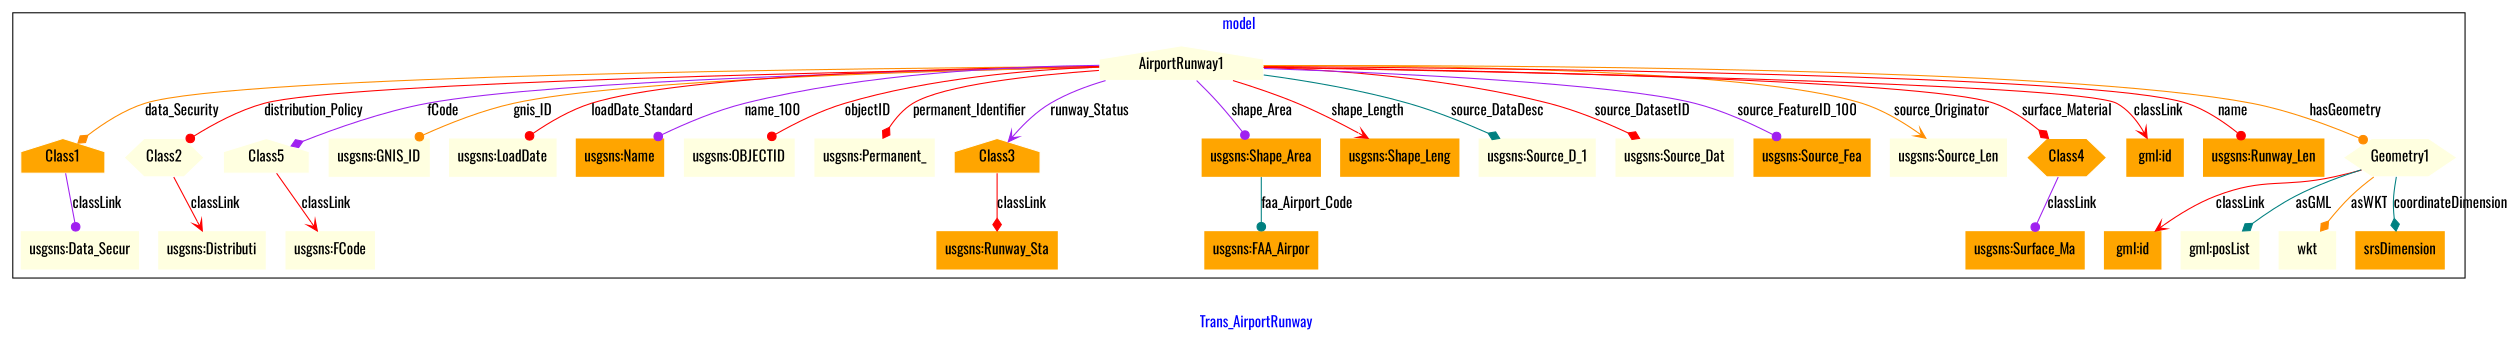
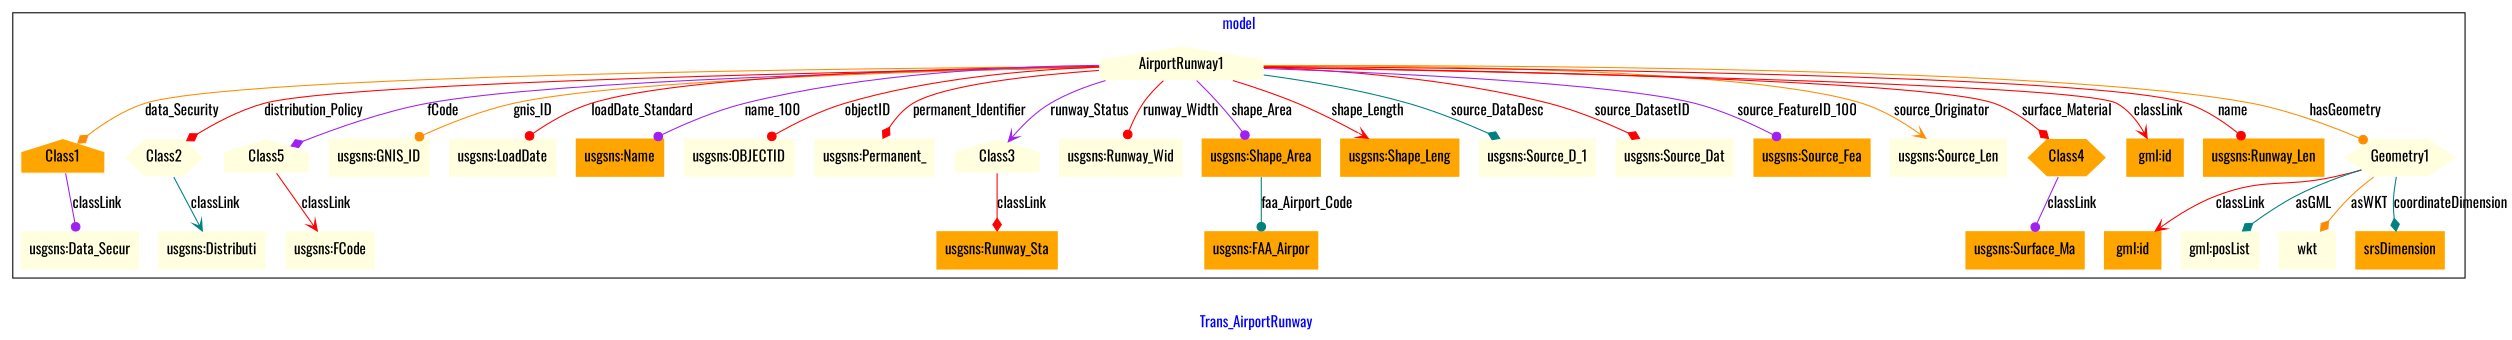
(505, 84) -> (505, 84)
(997, 158) -> (997, 158)
none -> (1121, 158)
(186, 199) -> (186, 199)
